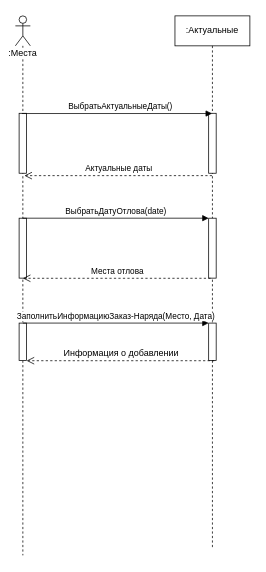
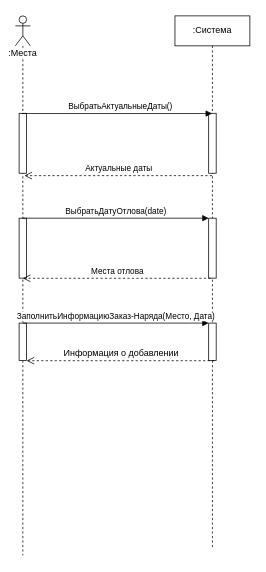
(213, 30) -> (213, 30)
